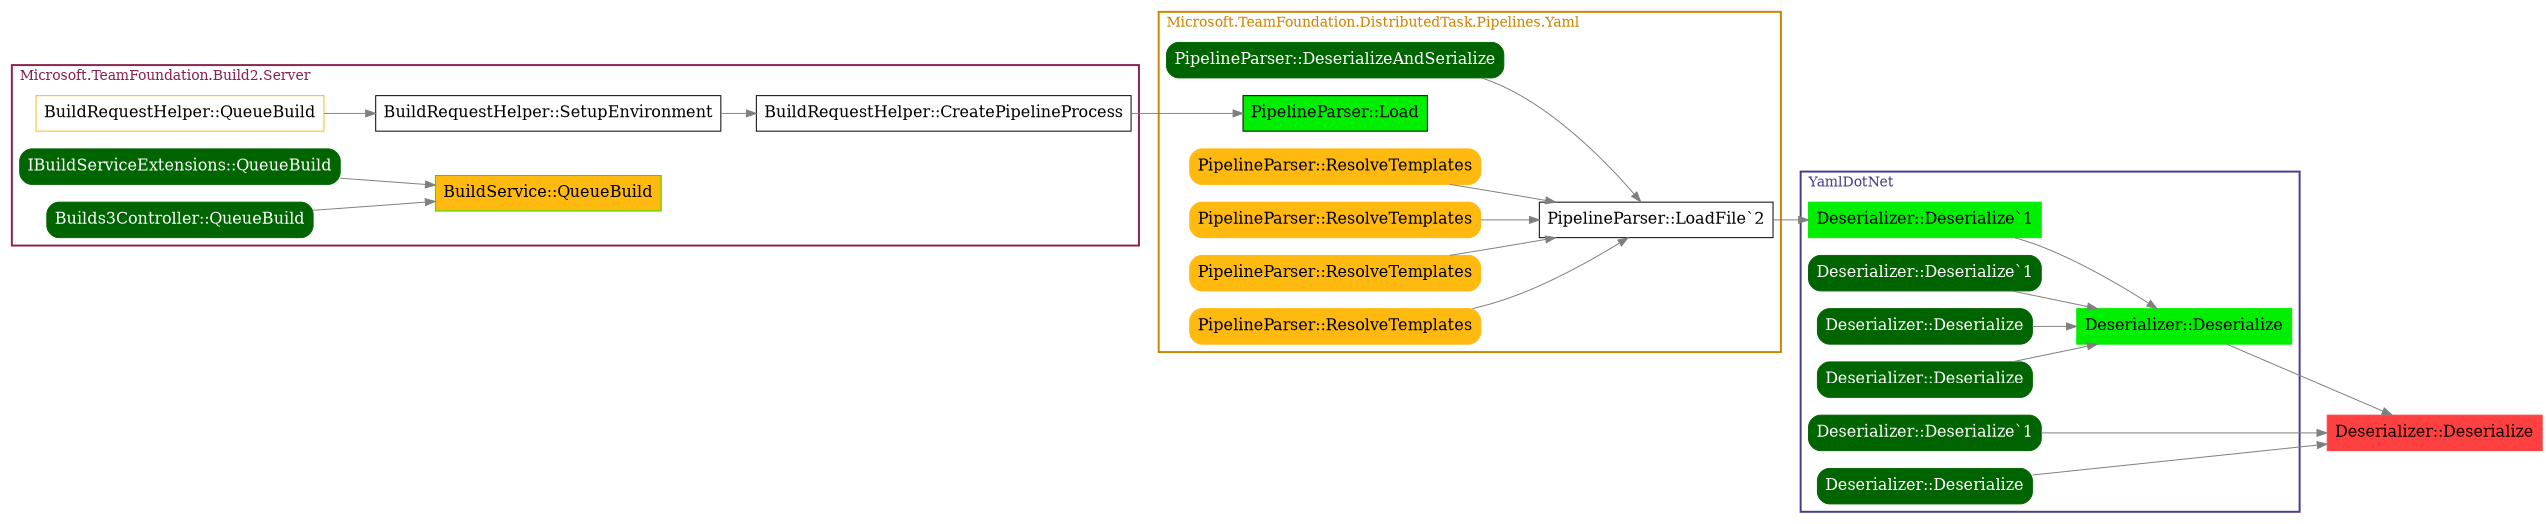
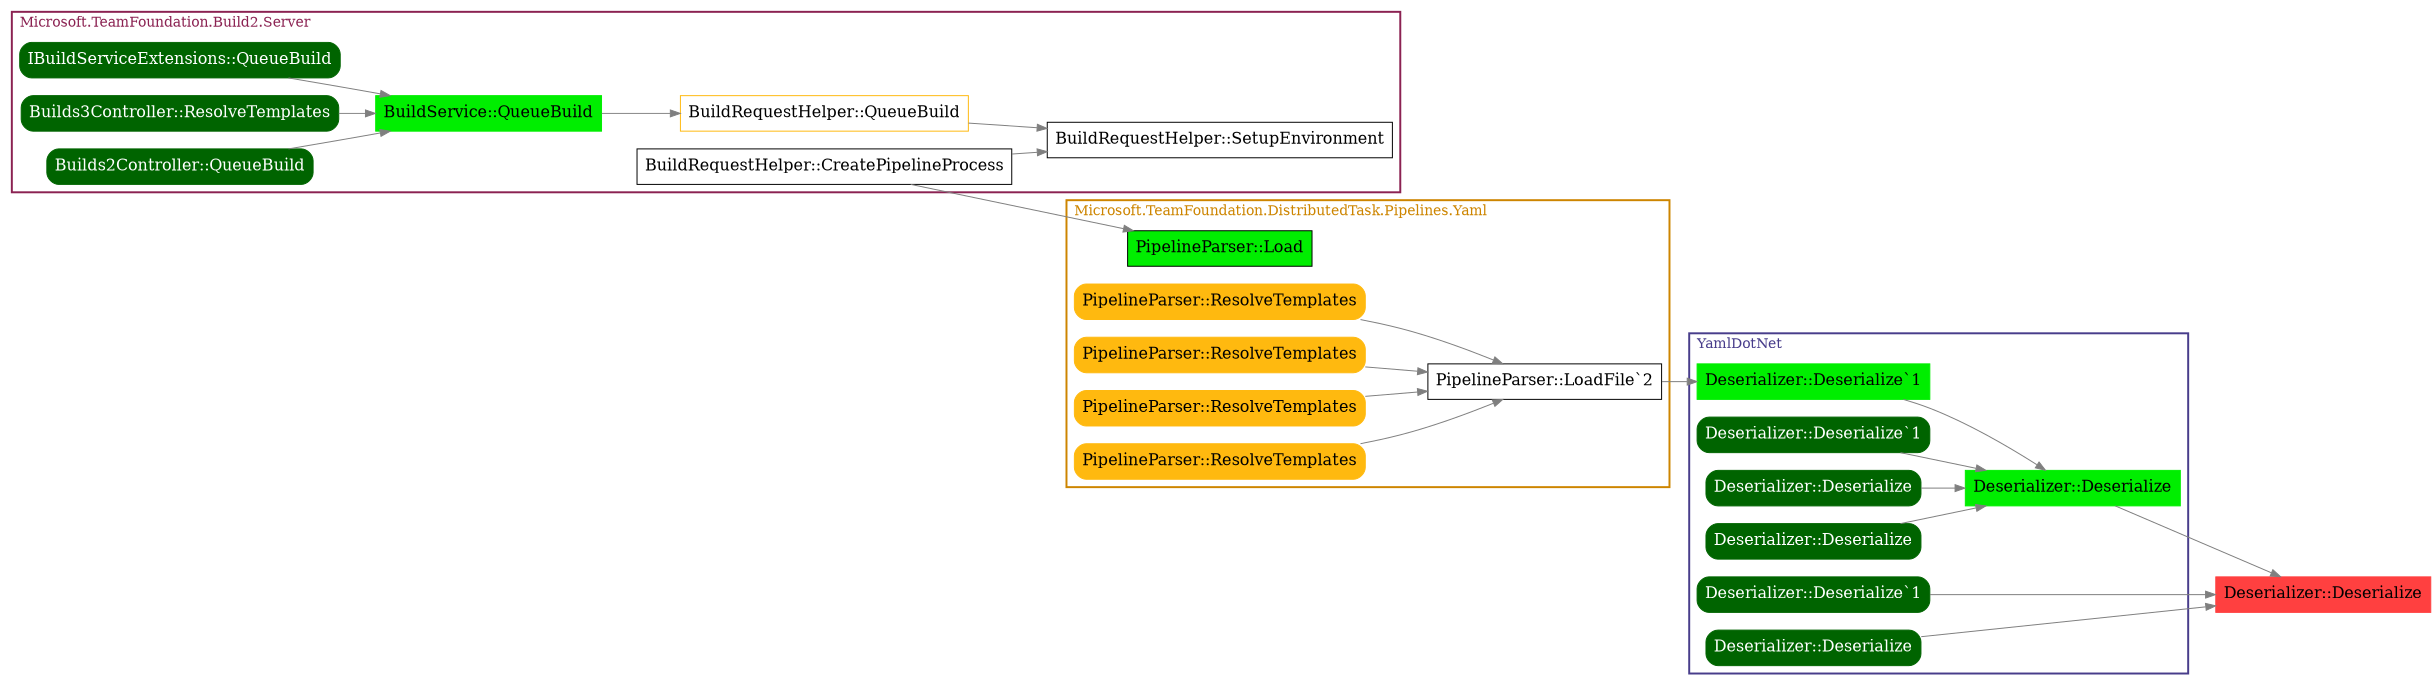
(1335, 60) -> none
none -> (636, 113)
(734, 113) -> (1025, 153)
none -> (180, 167)
(548, 193) -> (489, 113)
(180, 220) -> (180, 113)
